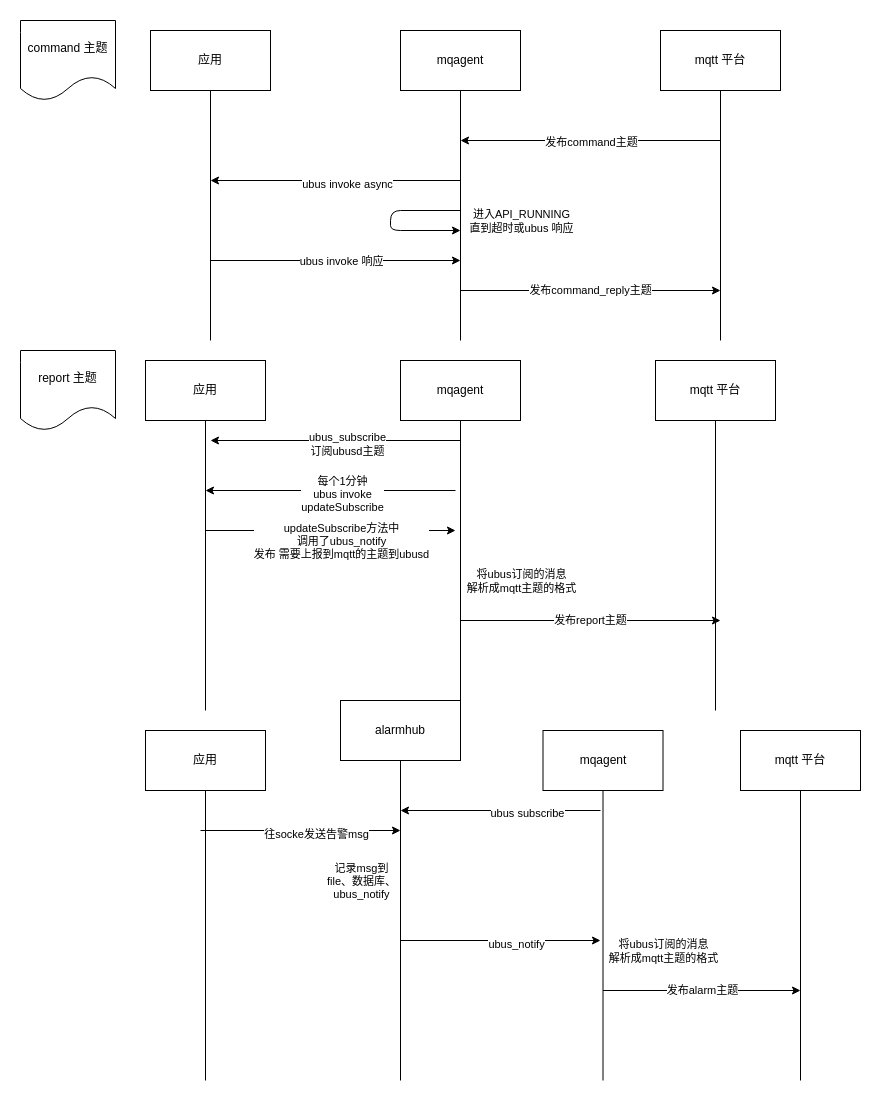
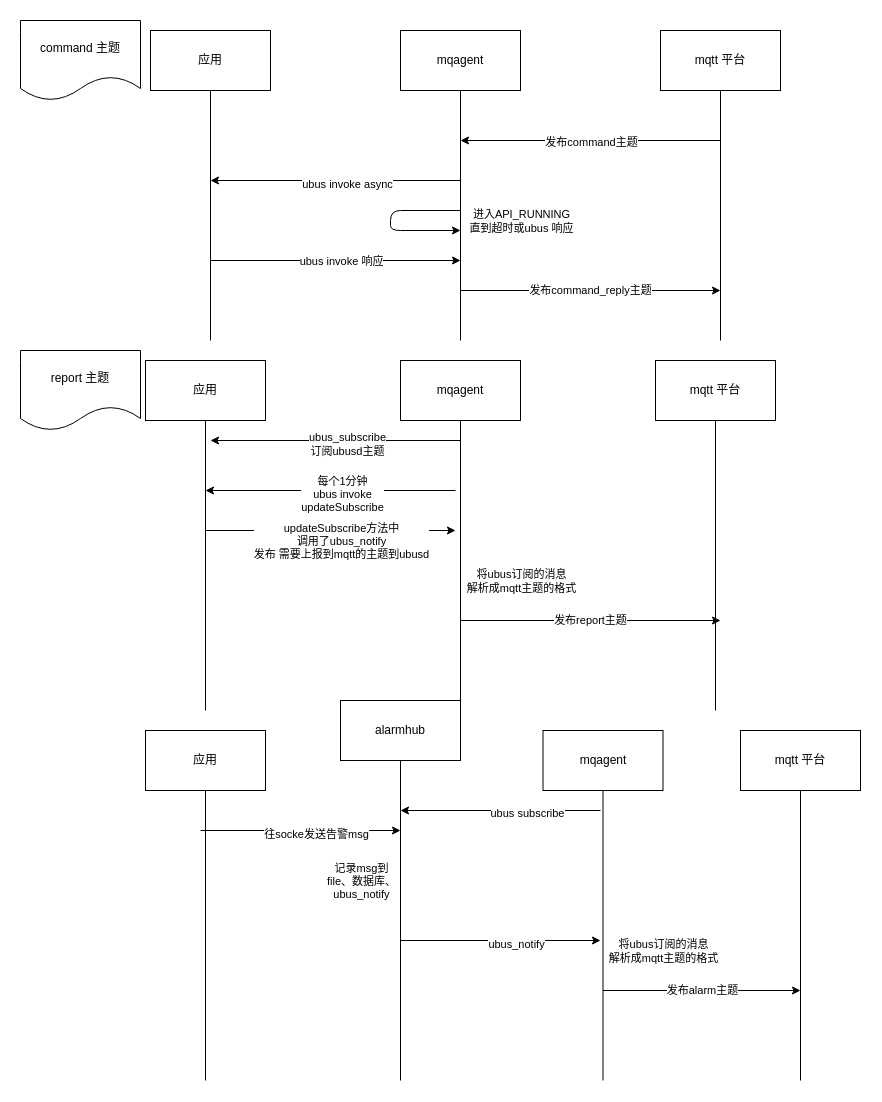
(68, 61) -> (81, 61)
(68, 391) -> (81, 391)
